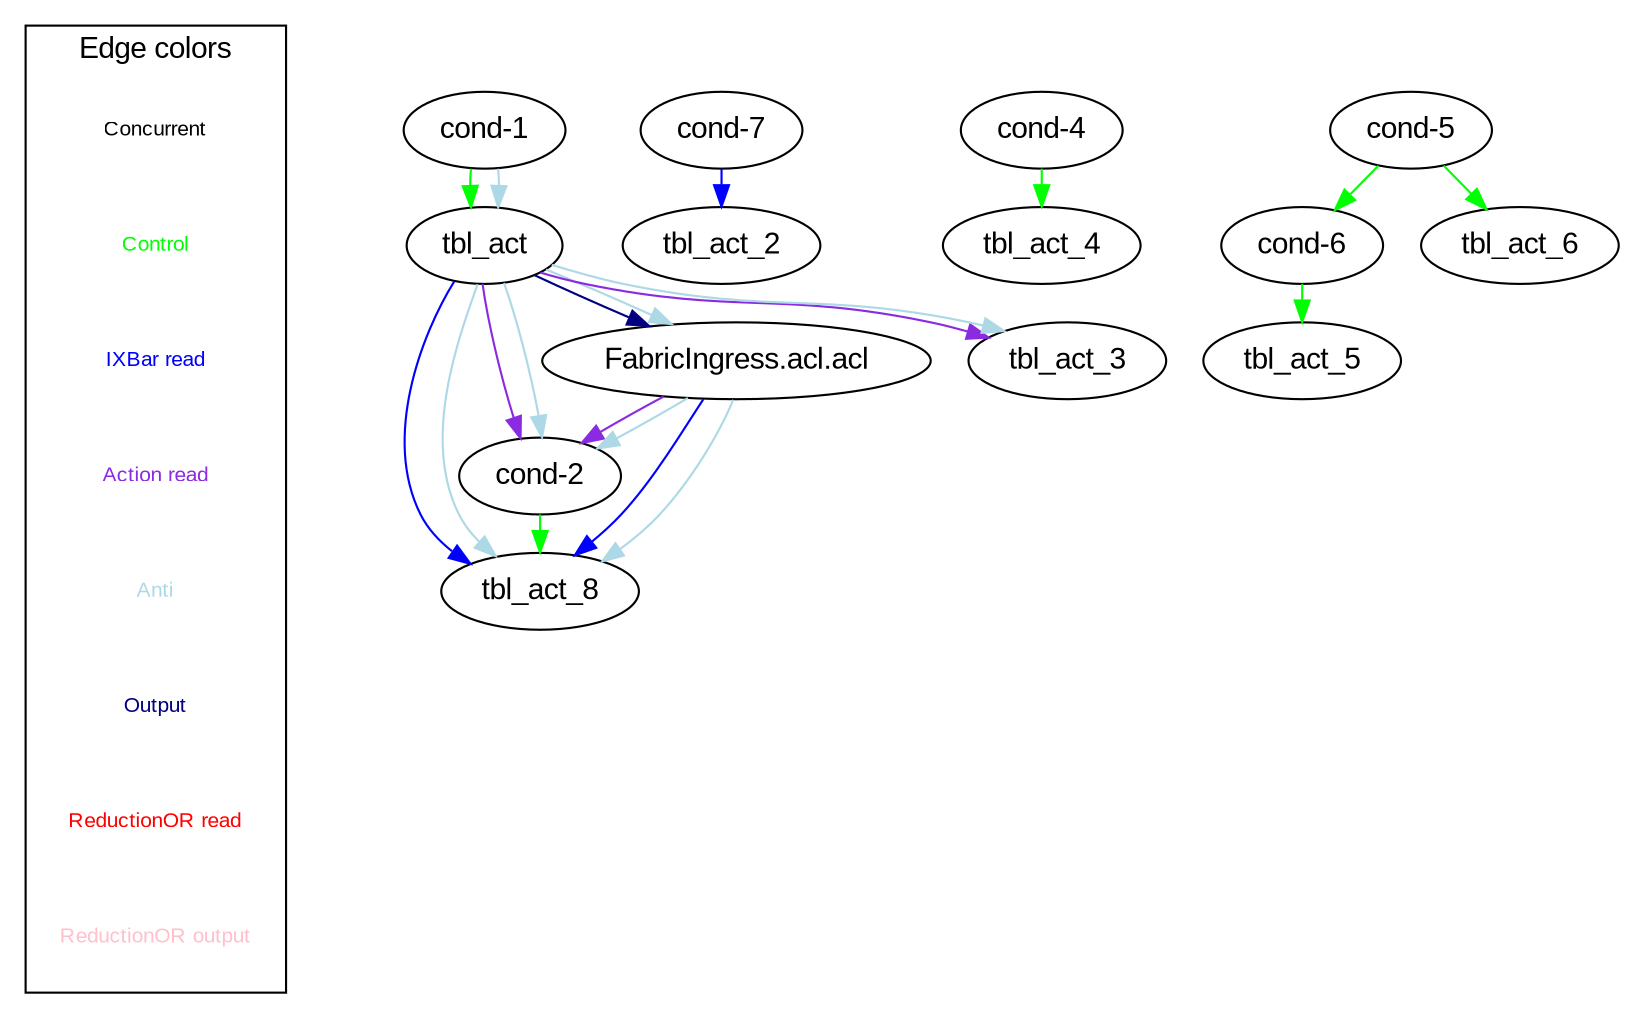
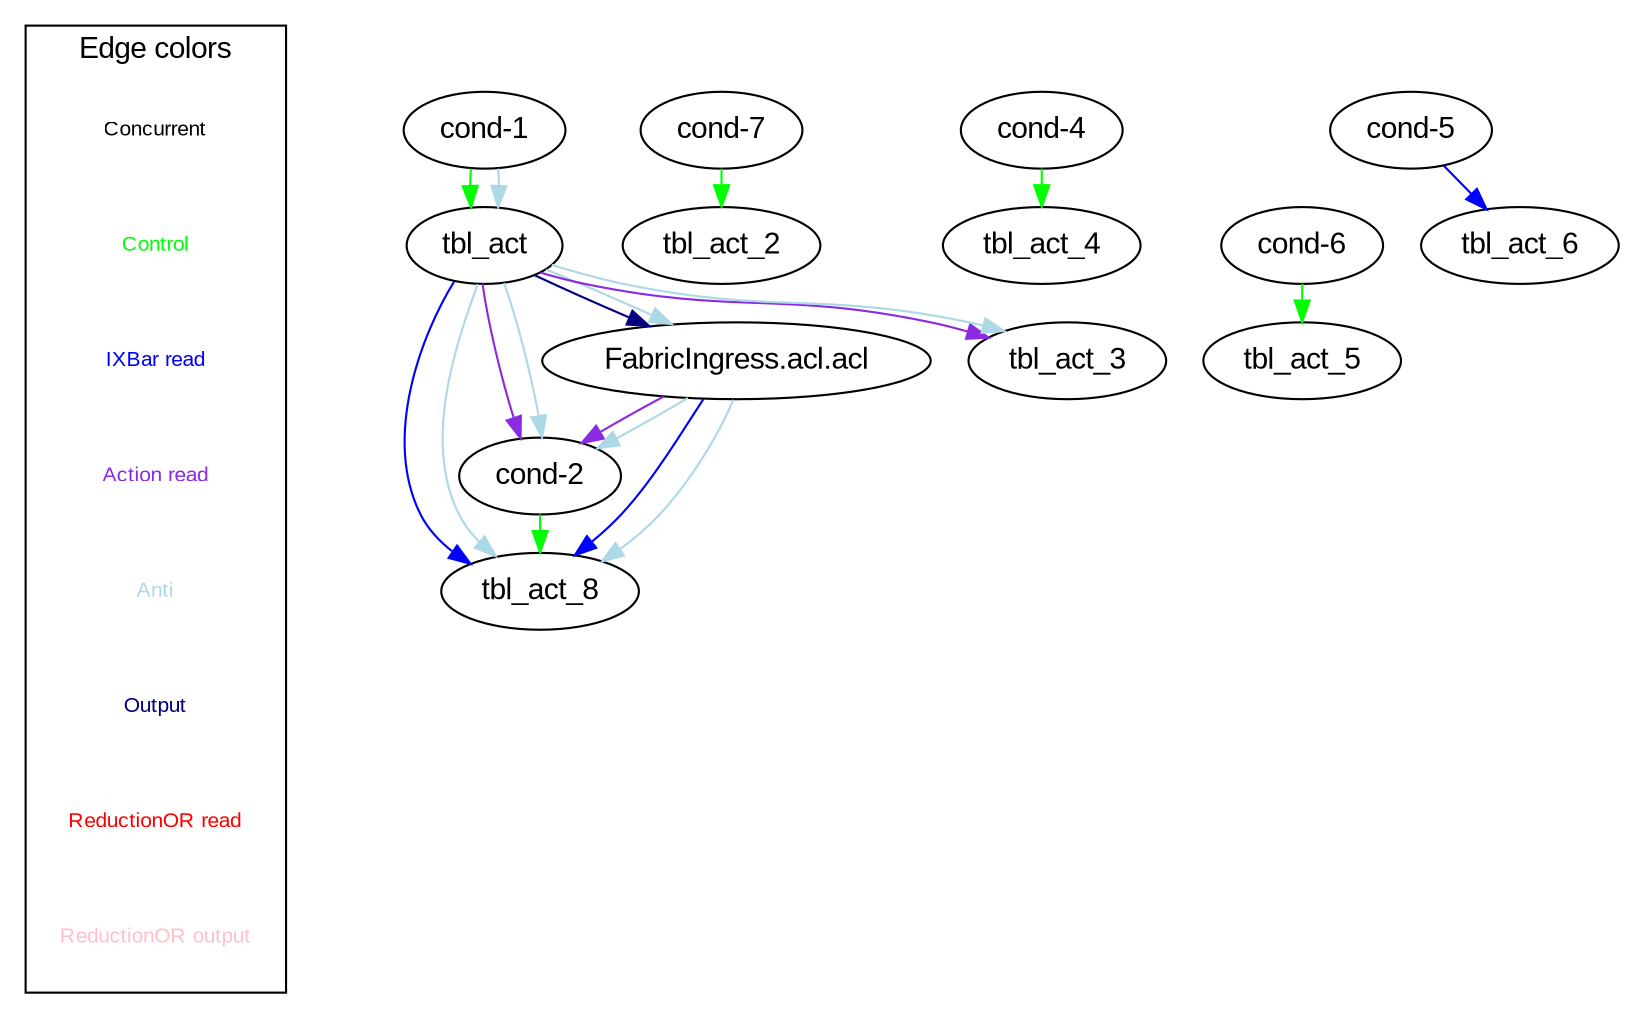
(722, 177) -> (722, 177)
(1364, 180) -> none
(1457, 180) -> (1457, 180)
